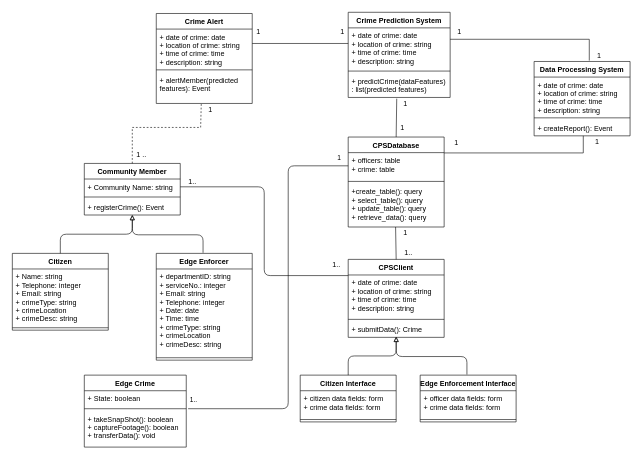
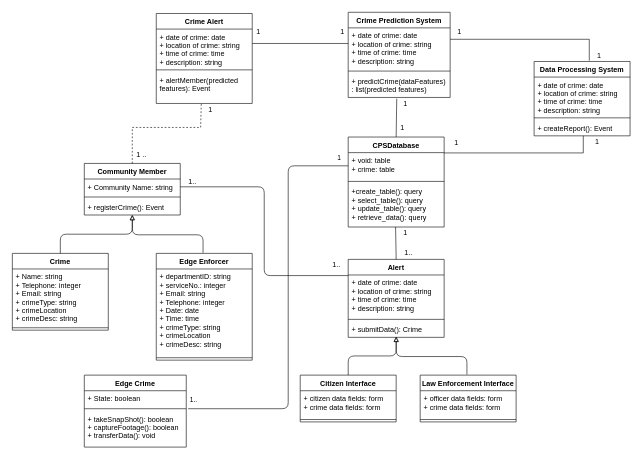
(381, 161) -> (373, 161)
(60, 262) -> (60, 262)
(396, 268) -> (396, 268)
(468, 383) -> (468, 383)
